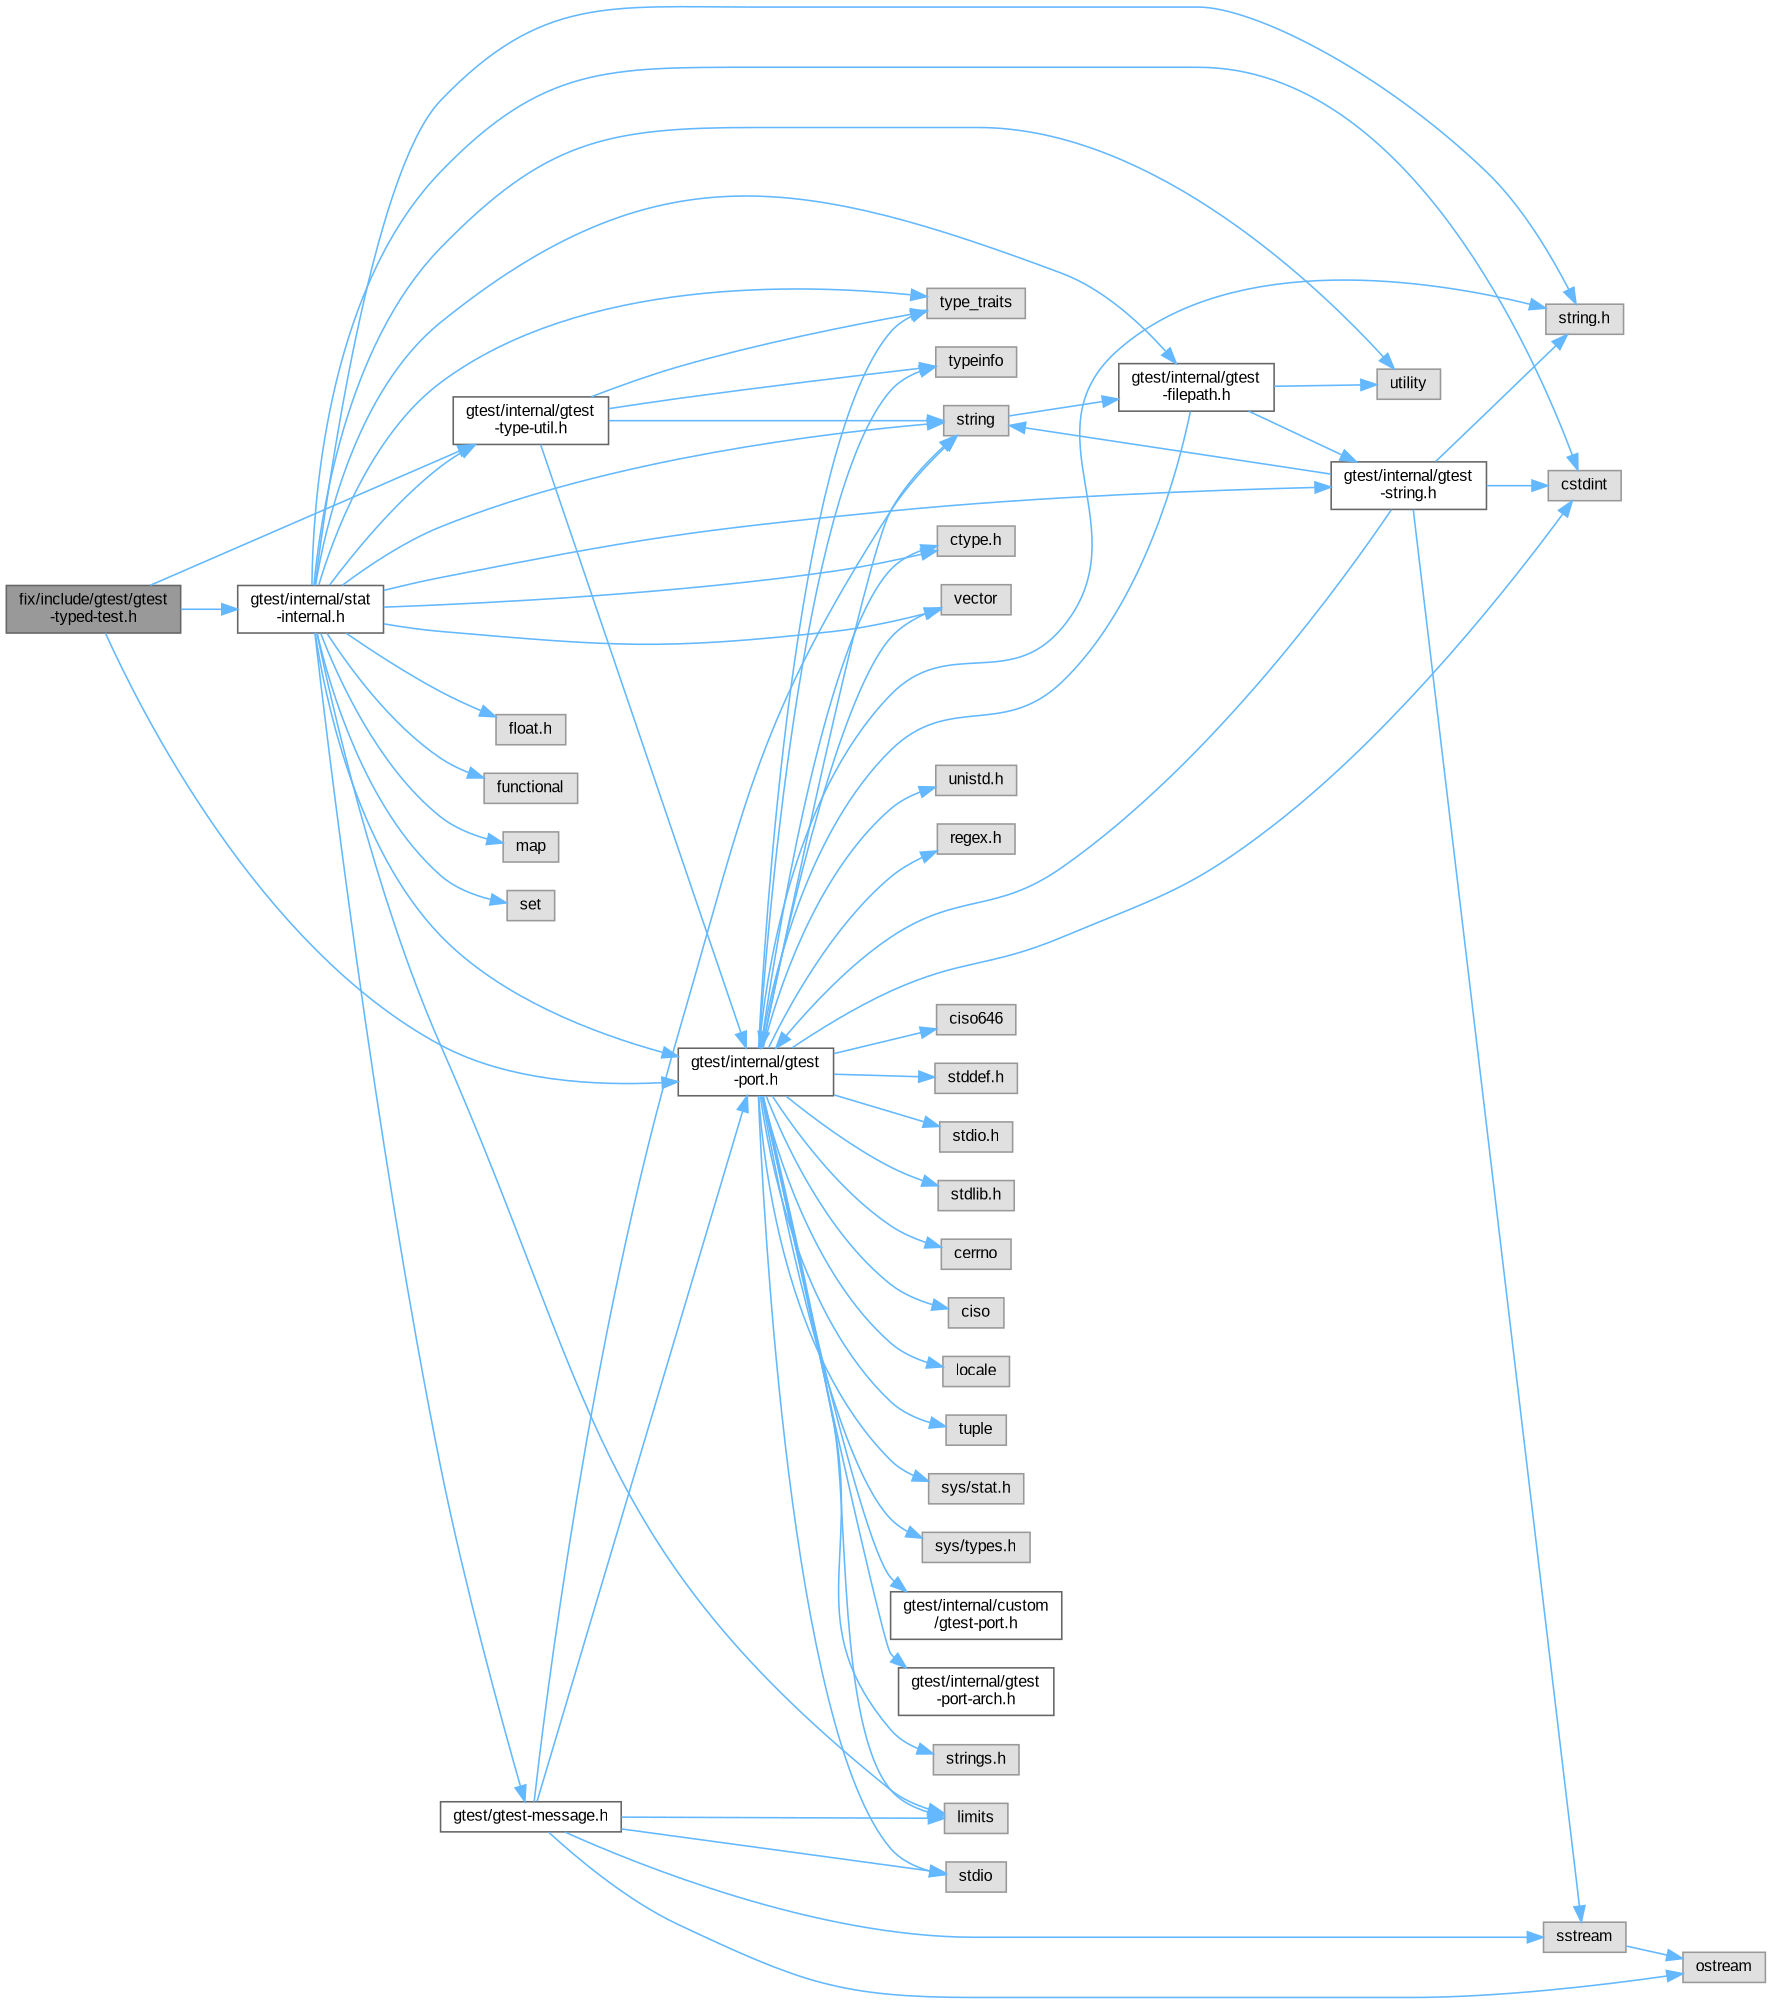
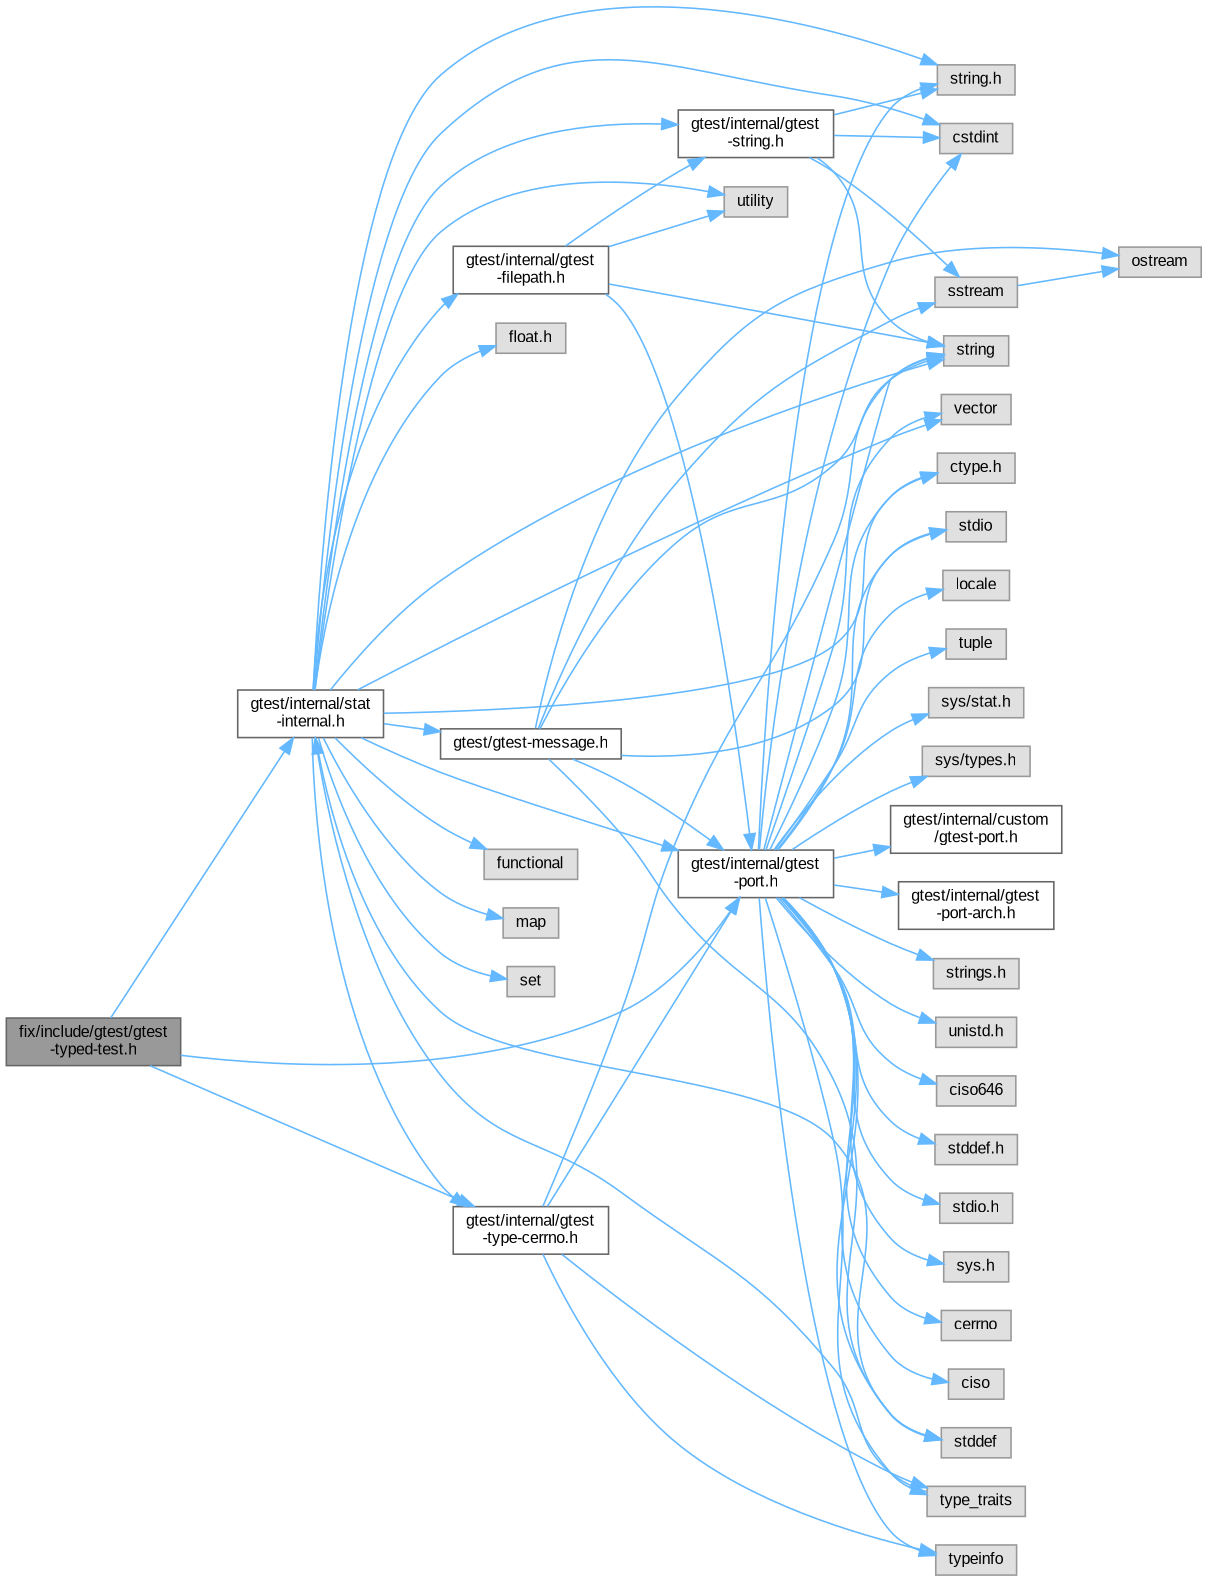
(551, 326) -> (590, 1172)
(1056, 409) -> (784, 316)
(531, 421) -> (531, 1230)
(1124, 819) -> none
(976, 839) -> none
(976, 1196) -> (976, 1267)
(976, 1818) -> (976, 1443)
